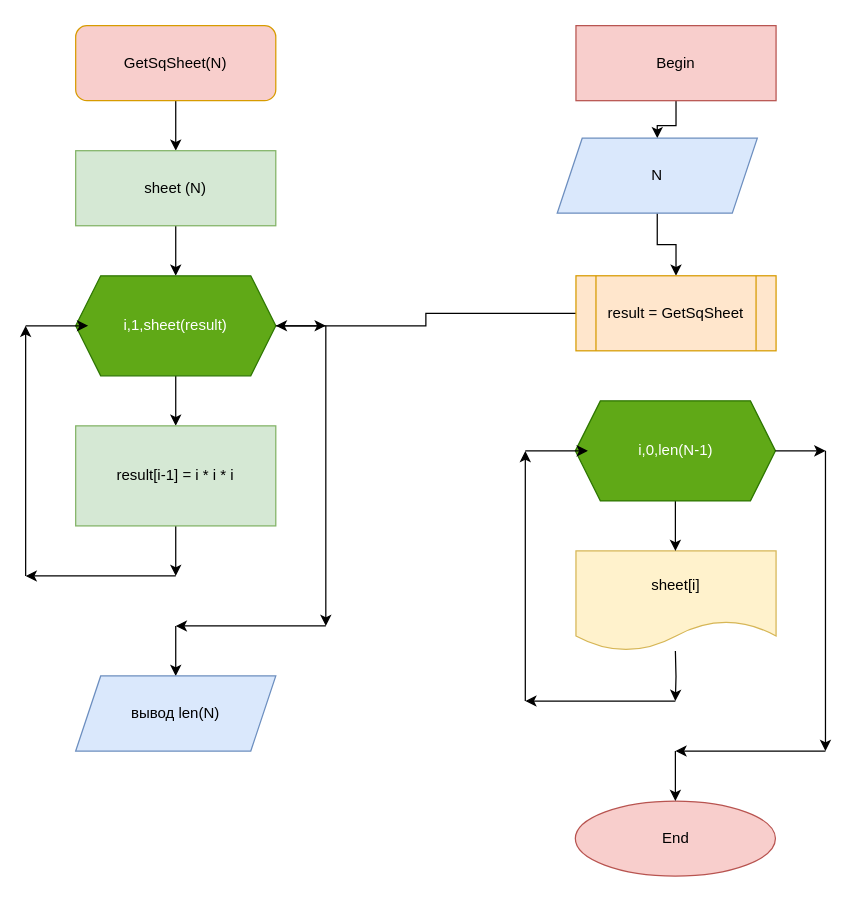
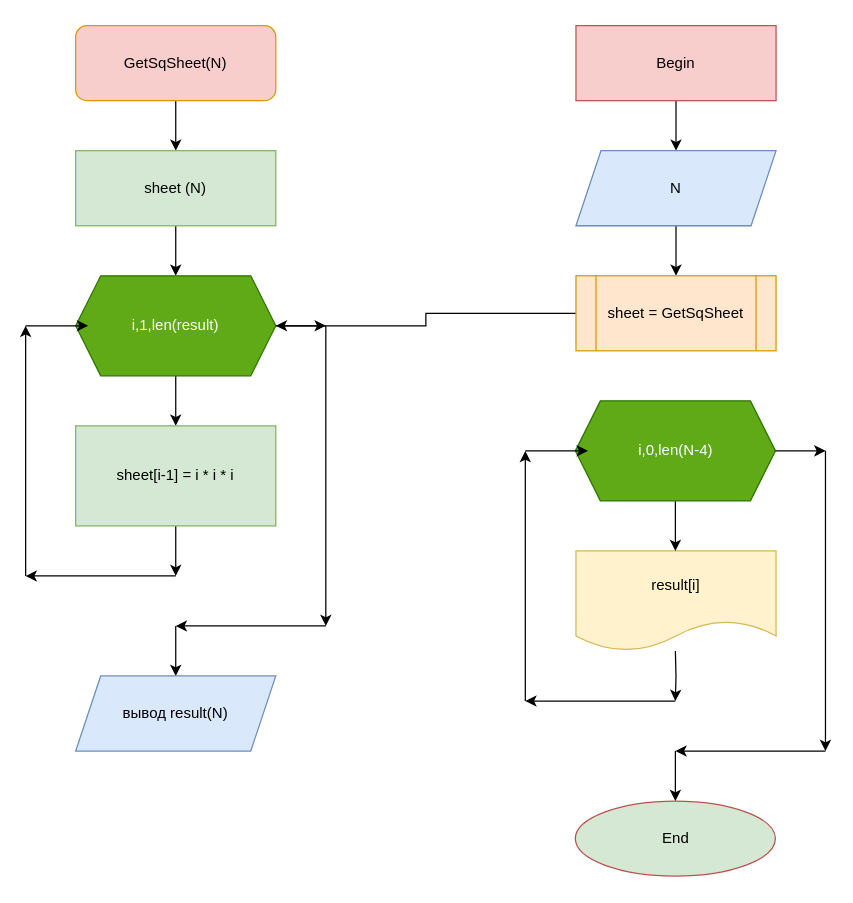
(657, 176) -> (676, 188)
(676, 313) -> (676, 313)
(176, 326) -> (176, 326)
(676, 451) -> (676, 451)
(176, 476) -> (176, 476)
(676, 586) -> (676, 586)
(176, 713) -> (176, 713)
(675, 838) -> (675, 838)
